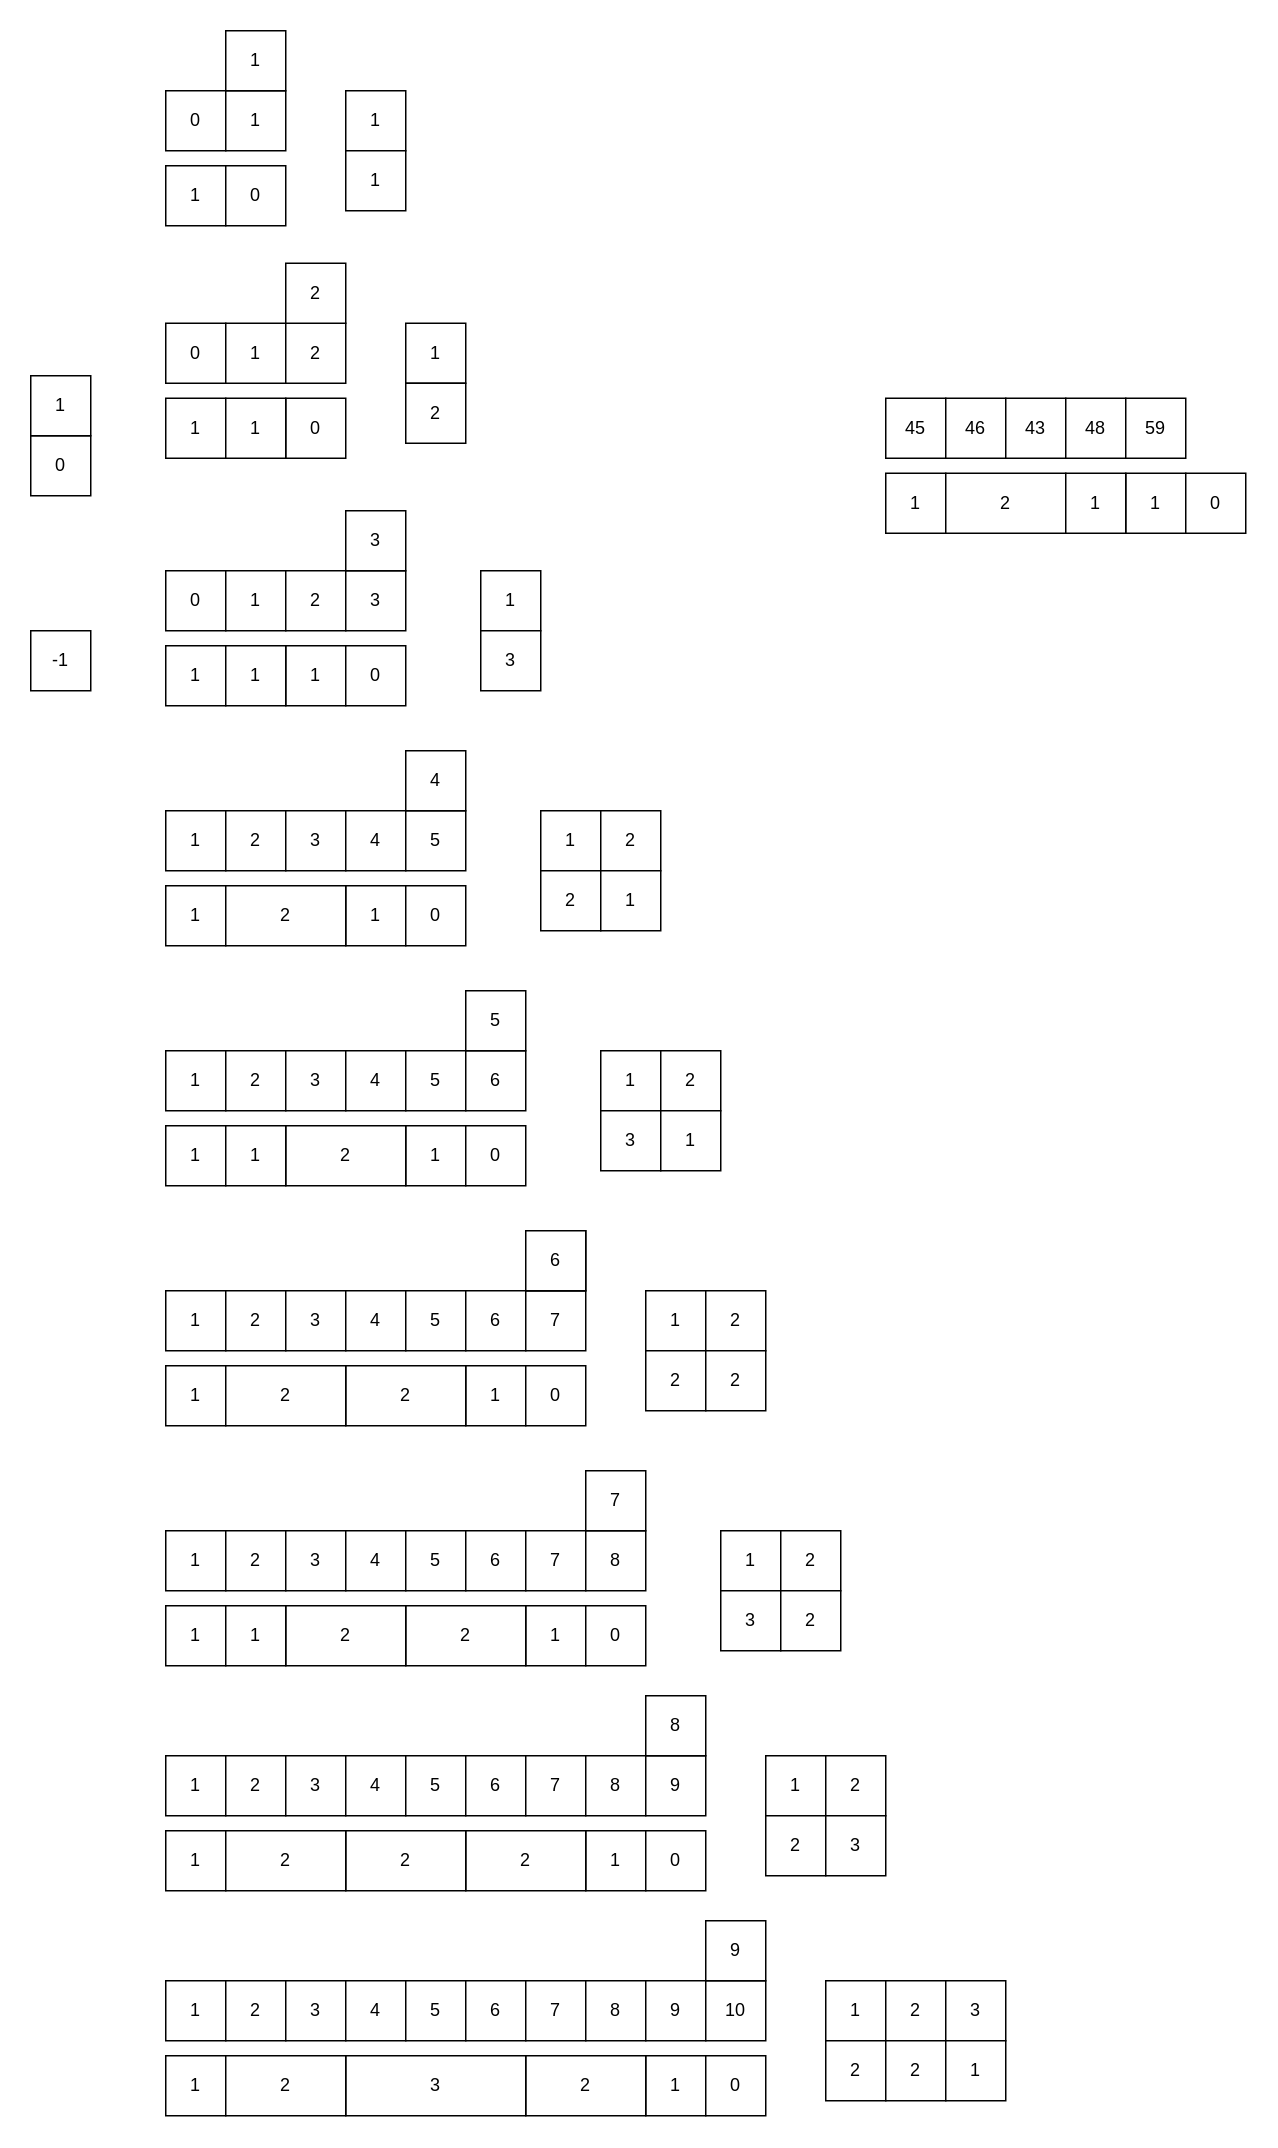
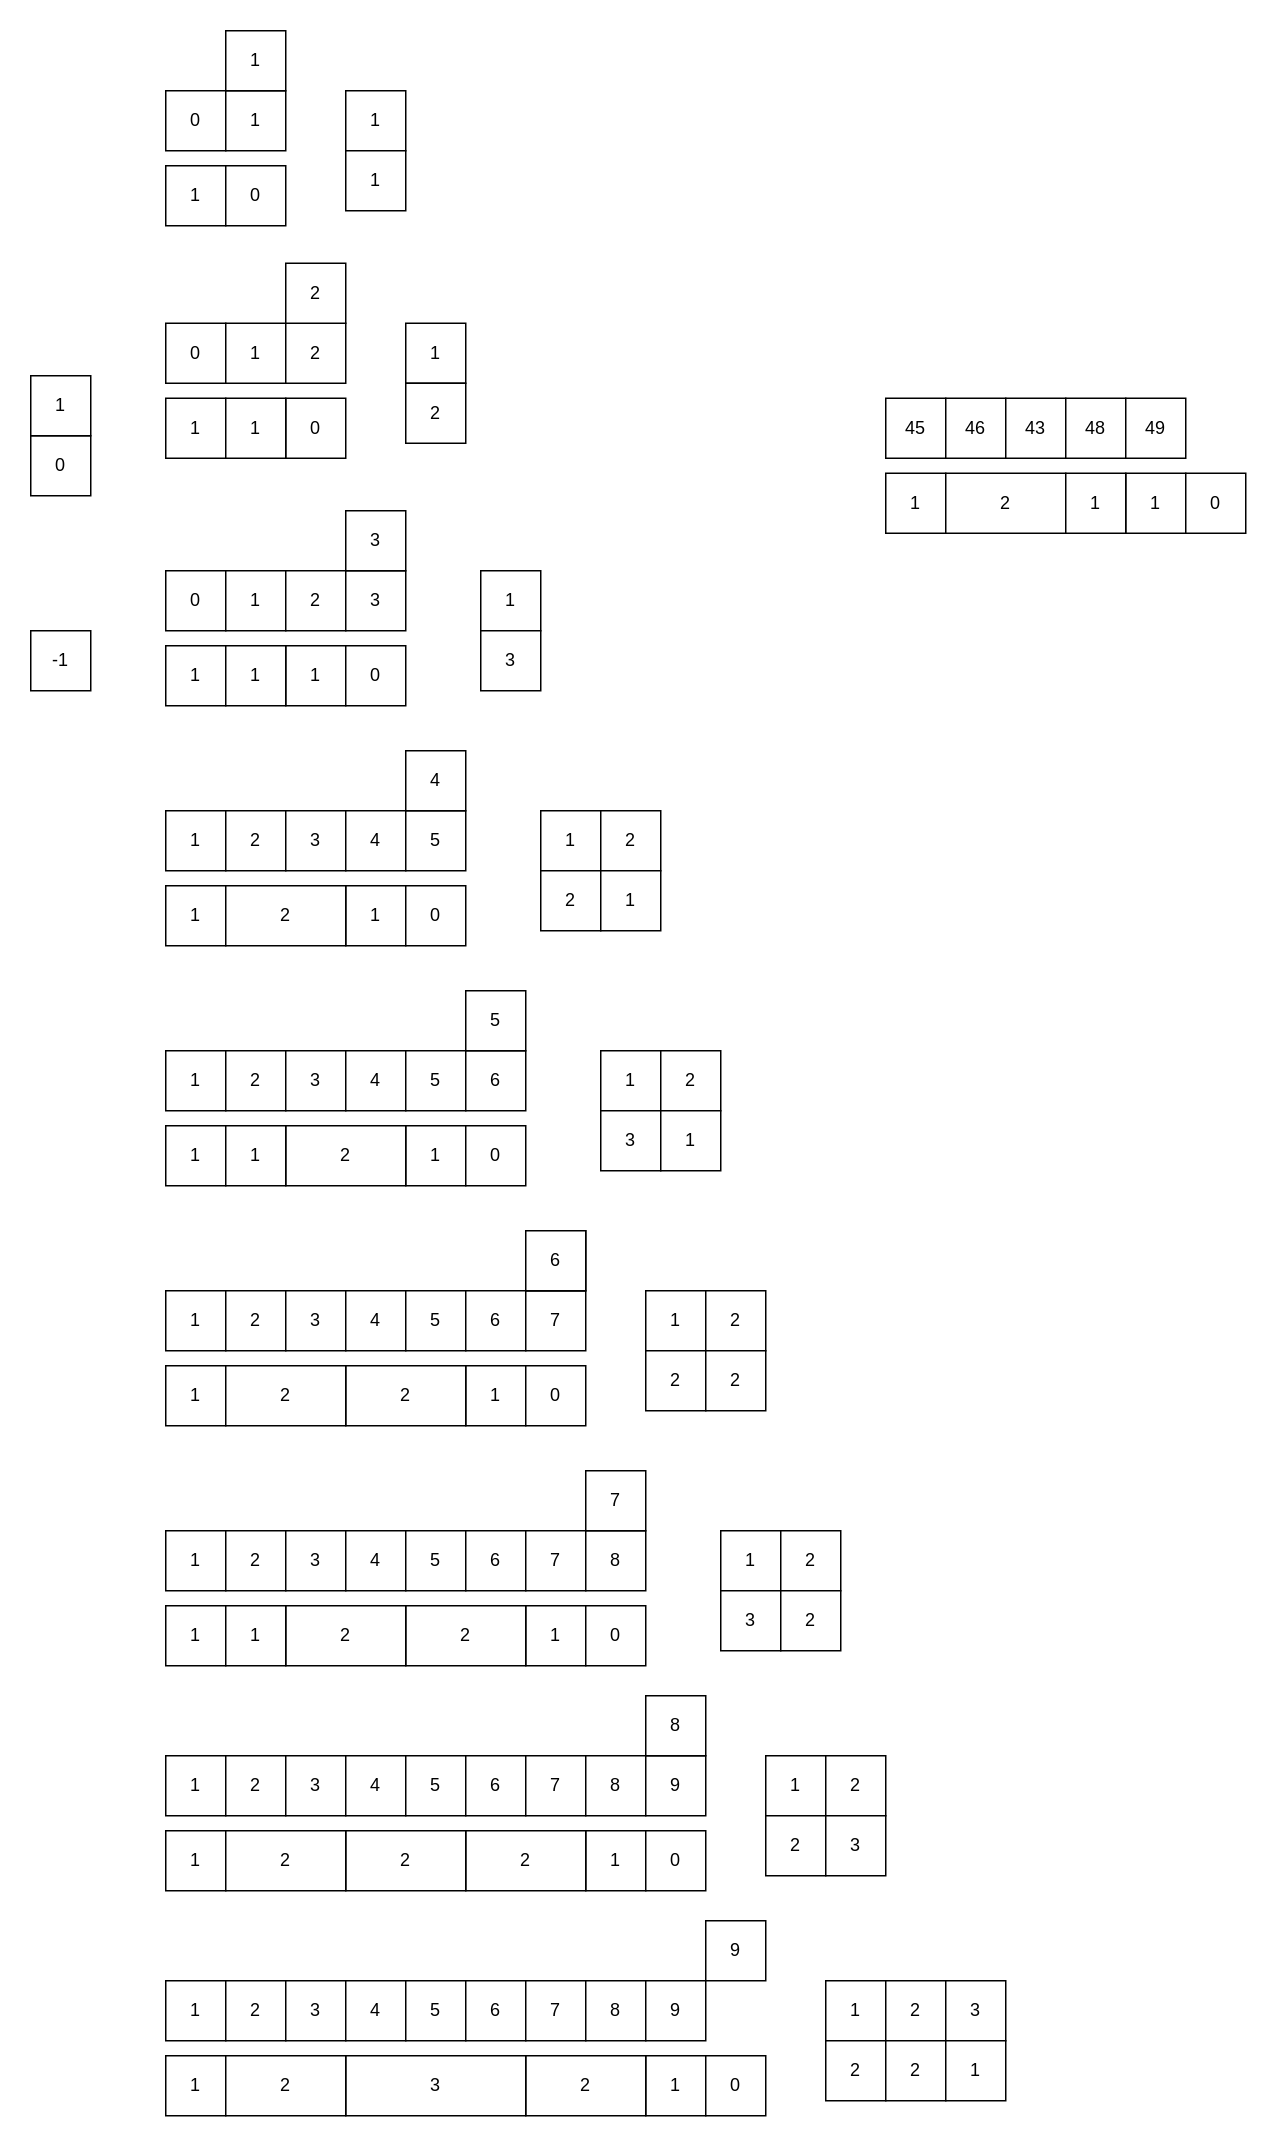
(1156, 428) -> (1156, 428)
(736, 2011) -> none
